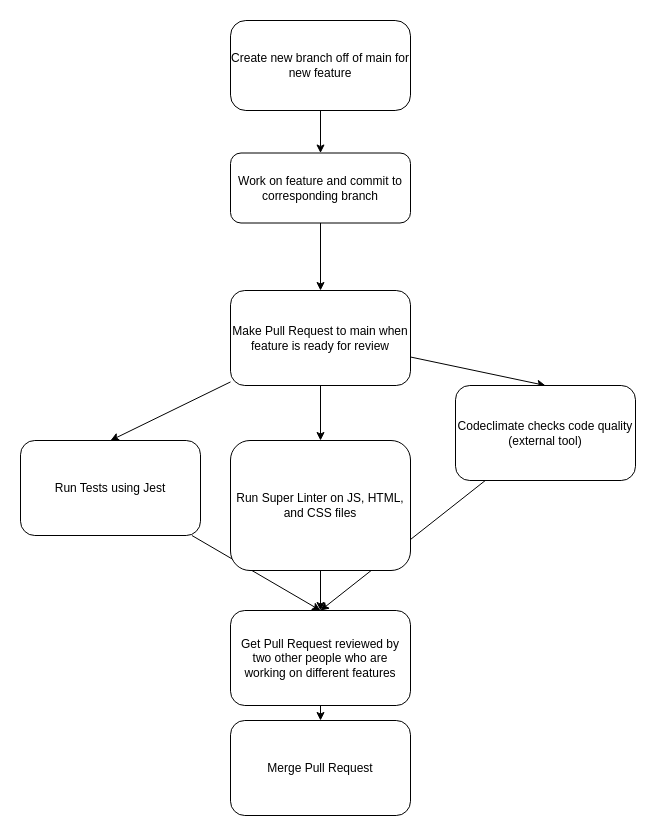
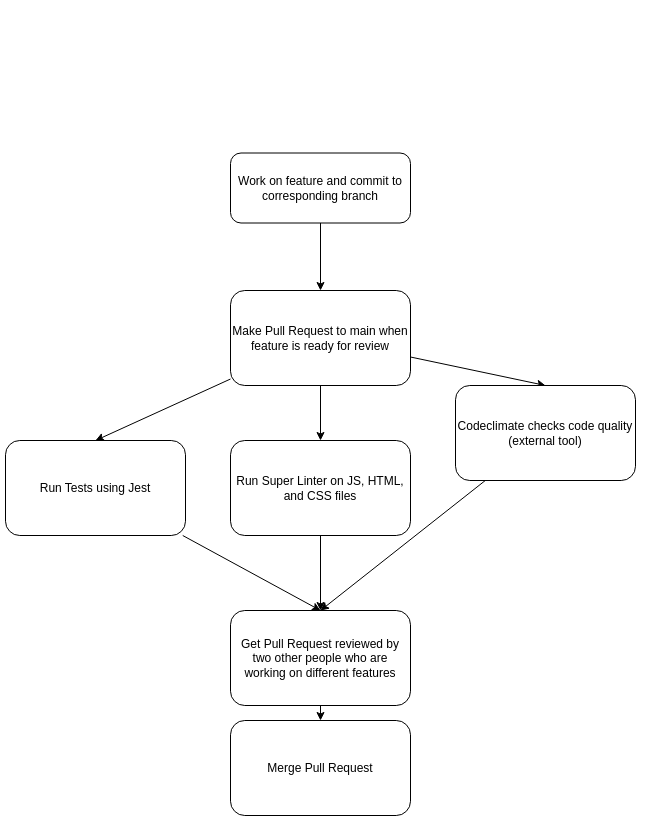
(321, 66) -> none
(321, 129) -> none
(111, 488) -> (96, 488)
(321, 506) -> (321, 488)
